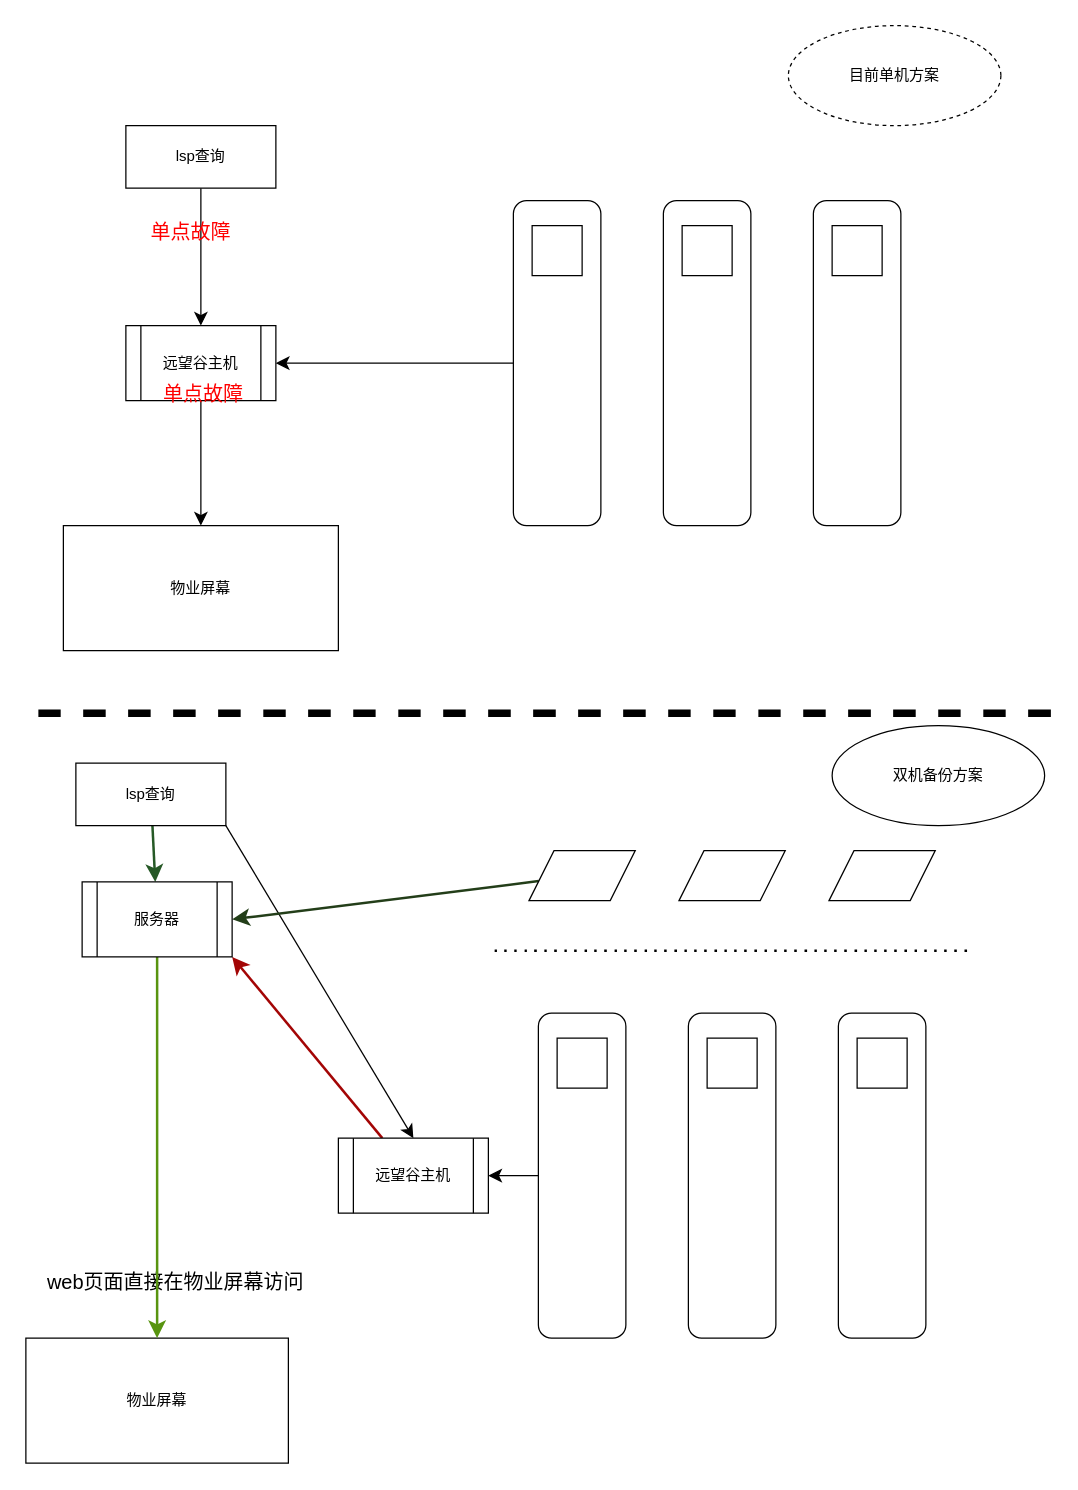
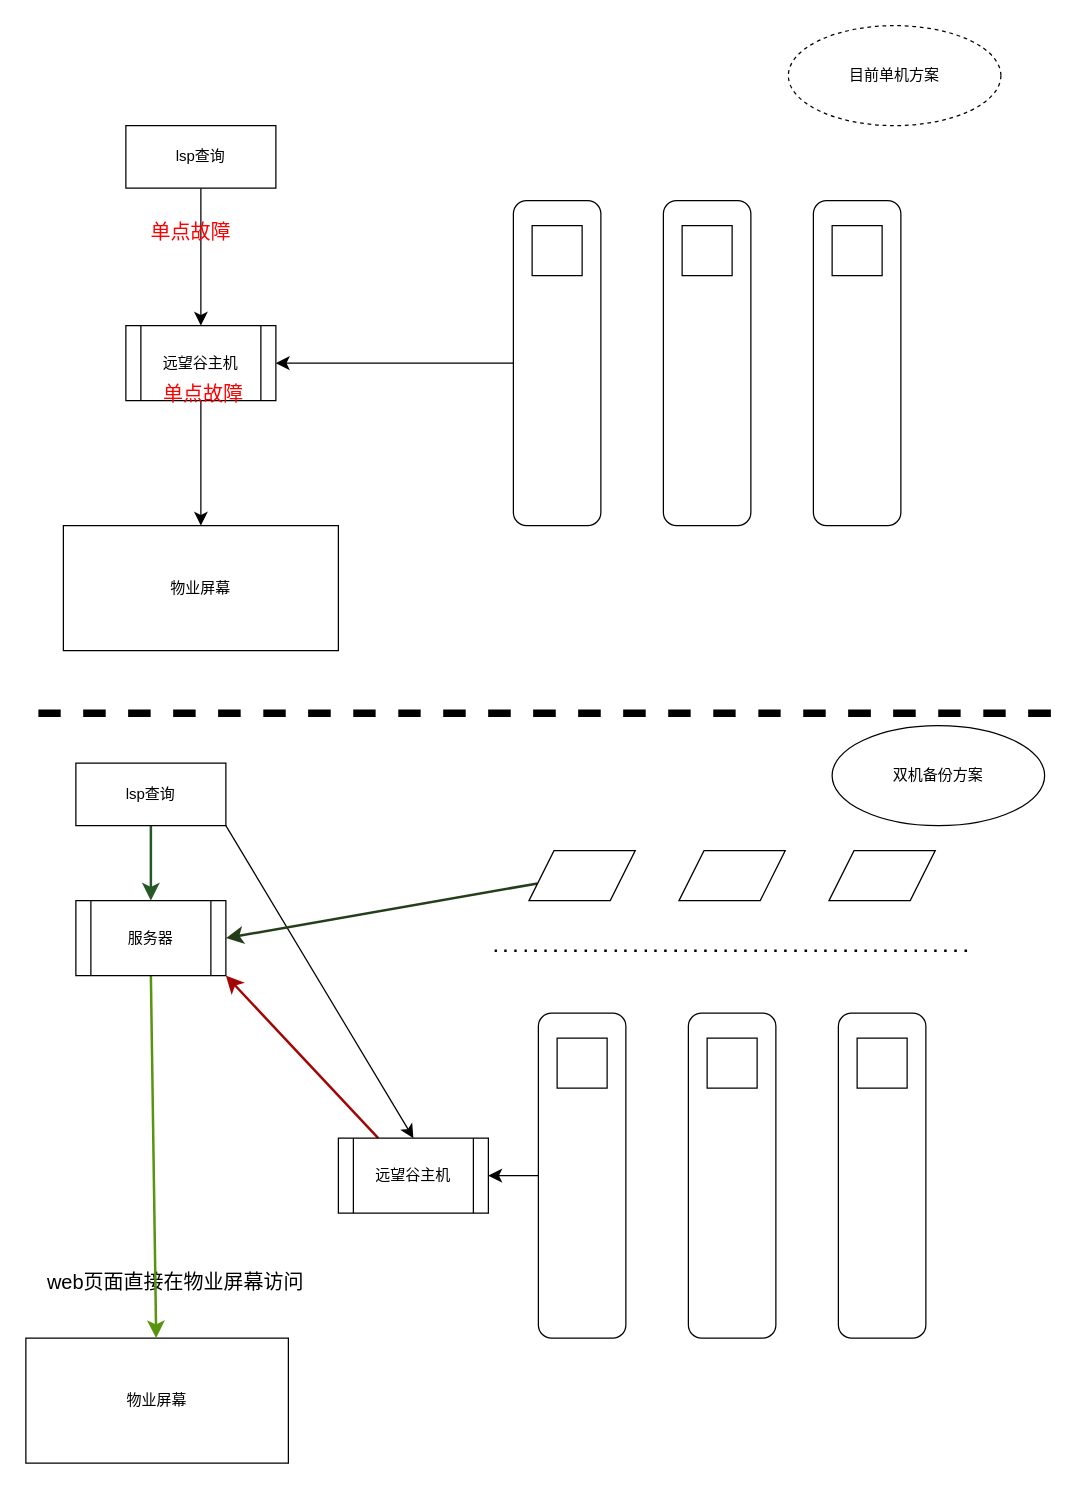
(157, 919) -> (151, 938)
